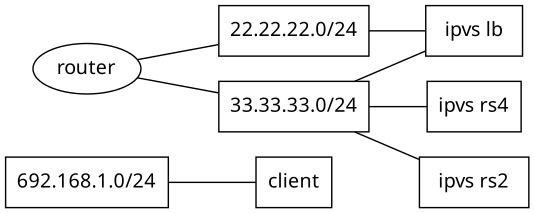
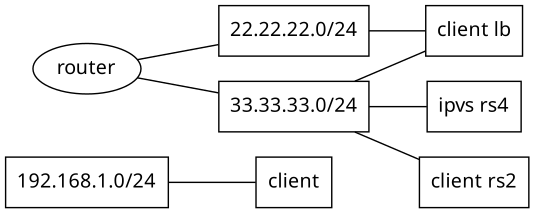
(474, 31) -> (474, 31)
(87, 182) -> (87, 182)
(474, 182) -> (474, 182)
